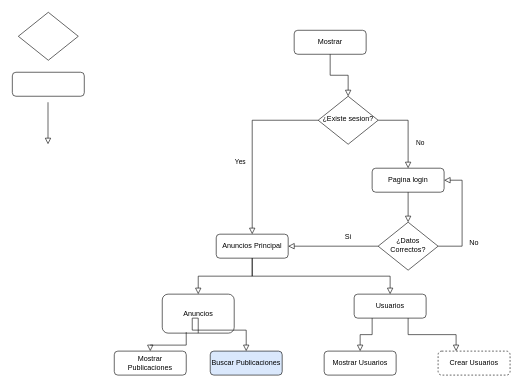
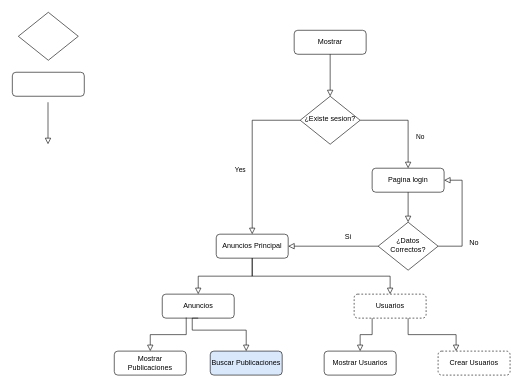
(348, 120) -> (330, 120)
(390, 306) -> (390, 306)
(198, 314) -> (198, 306)
